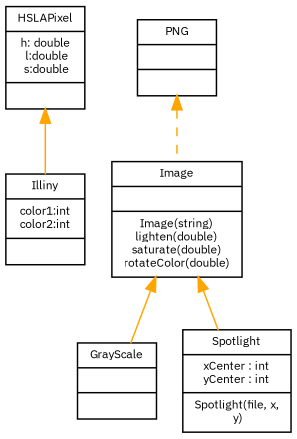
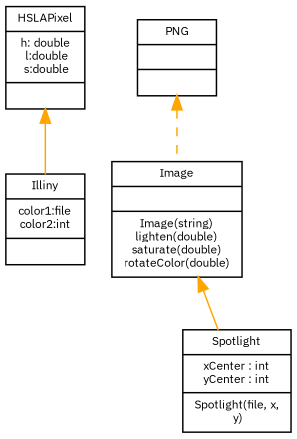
(45, 211) -> (45, 211)
(117, 381) -> none
